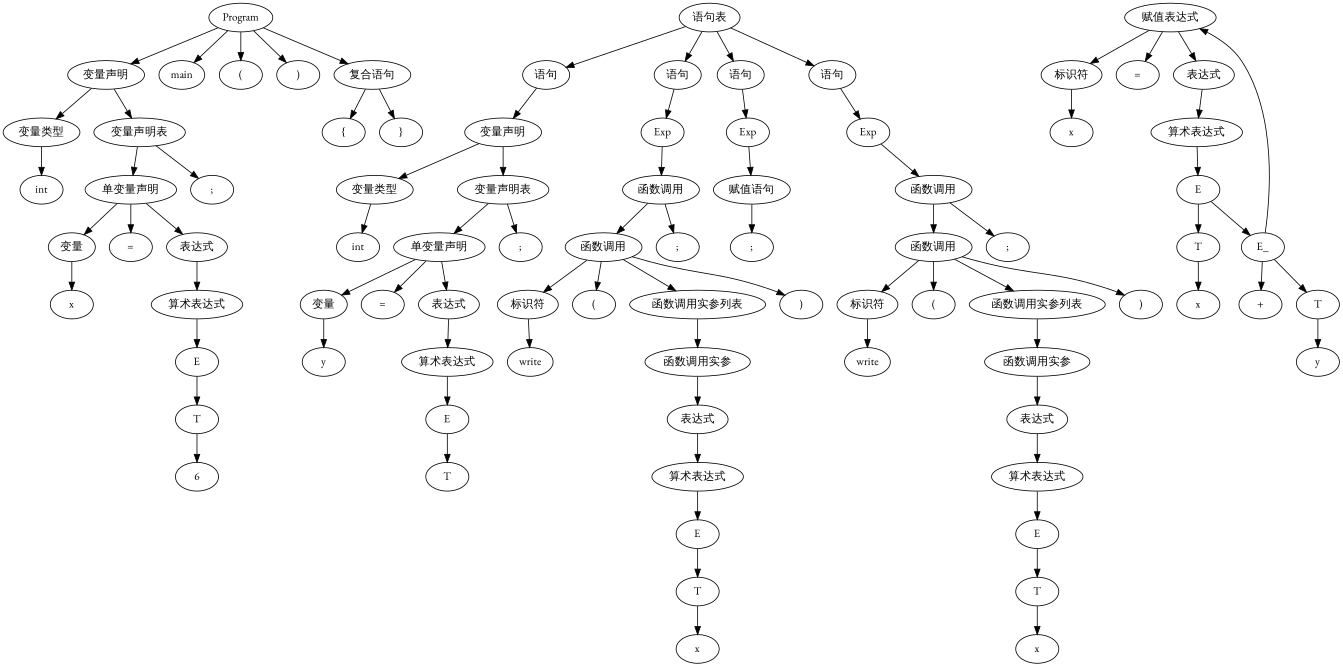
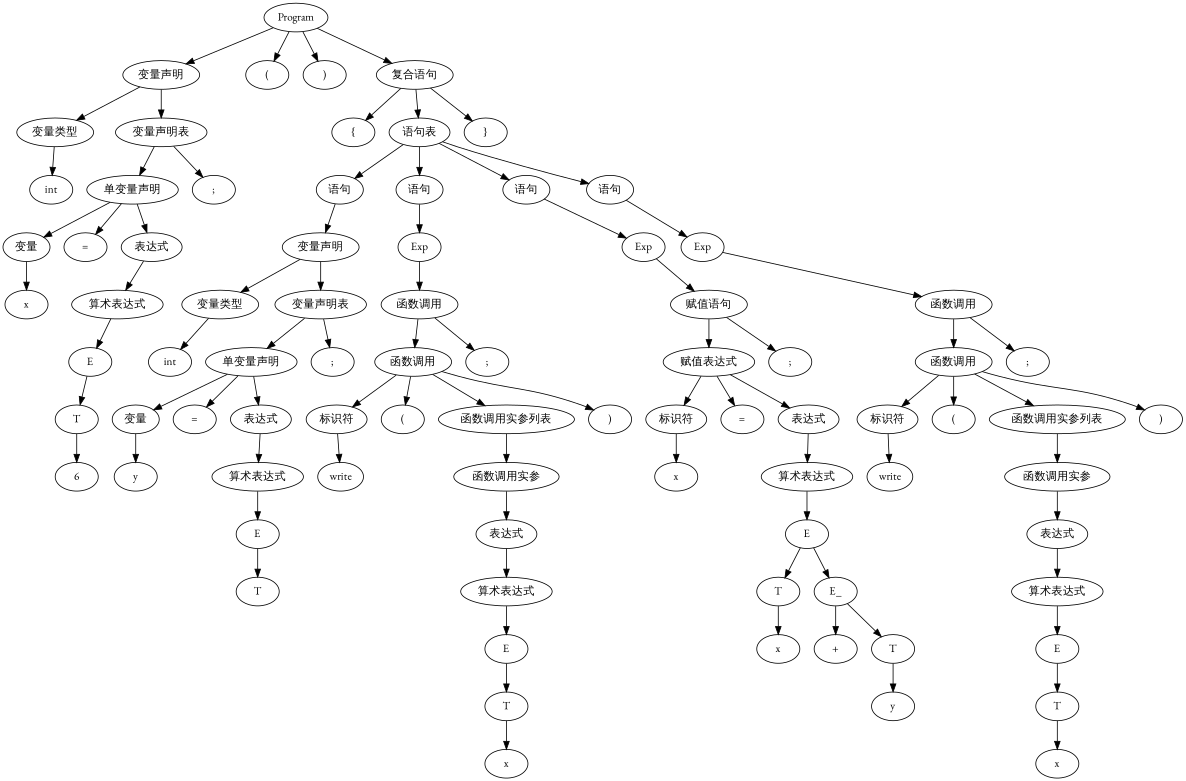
(182, 75) -> none
none -> (417, 100)
(1264, 122) -> (709, 329)
